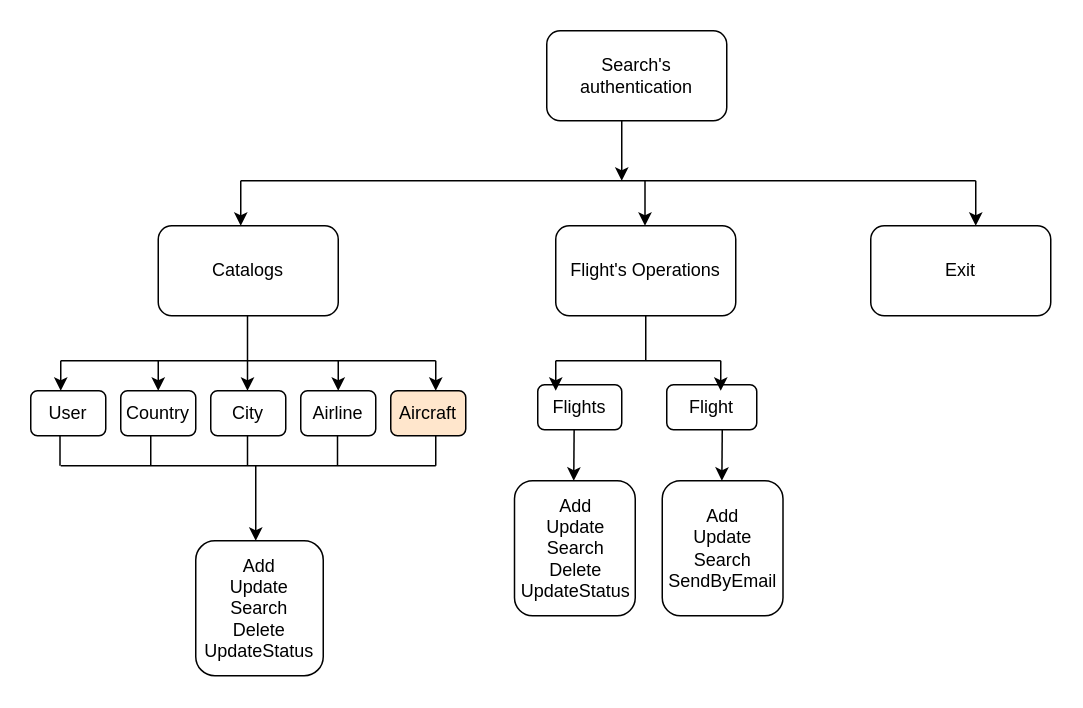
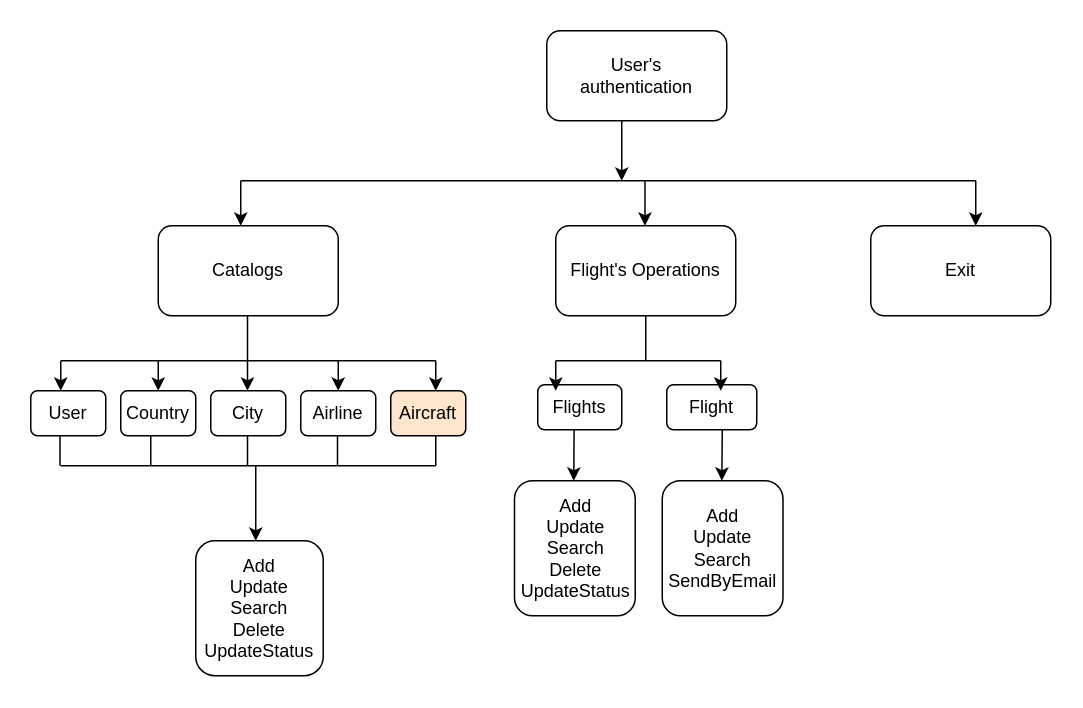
(637, 76) -> (637, 76)
